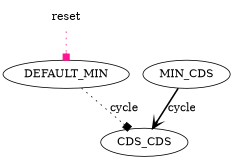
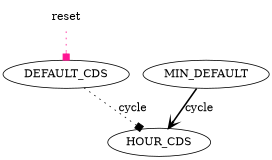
(66, 74) -> (66, 74)
(187, 74) -> (206, 74)
(144, 142) -> (159, 142)
